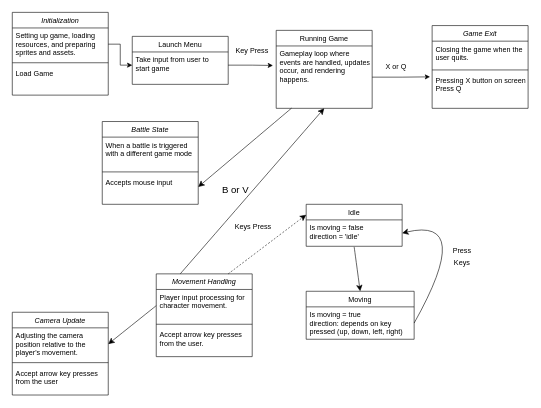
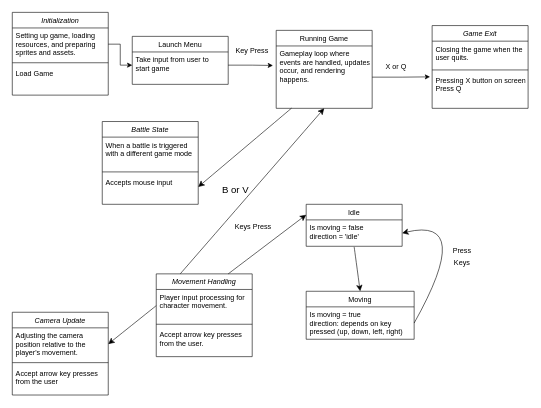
(266, 246) -> (266, 246)
